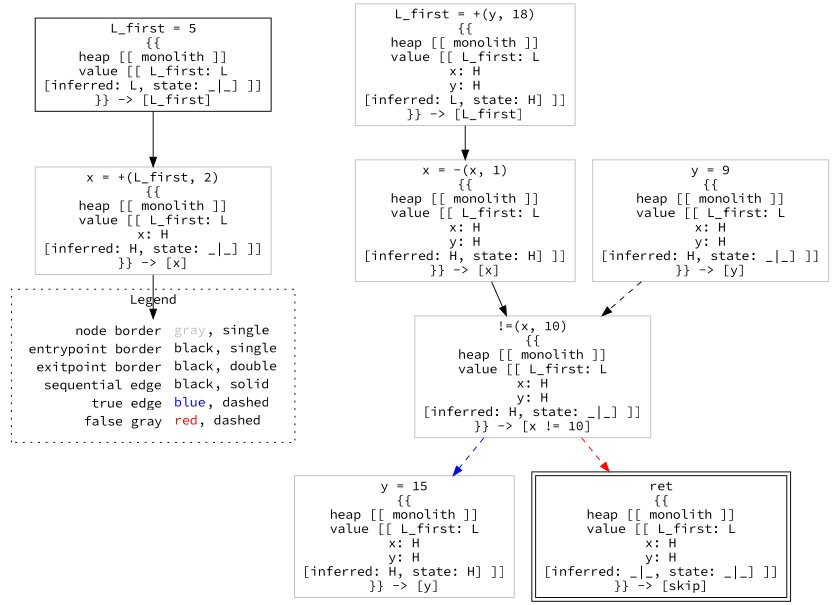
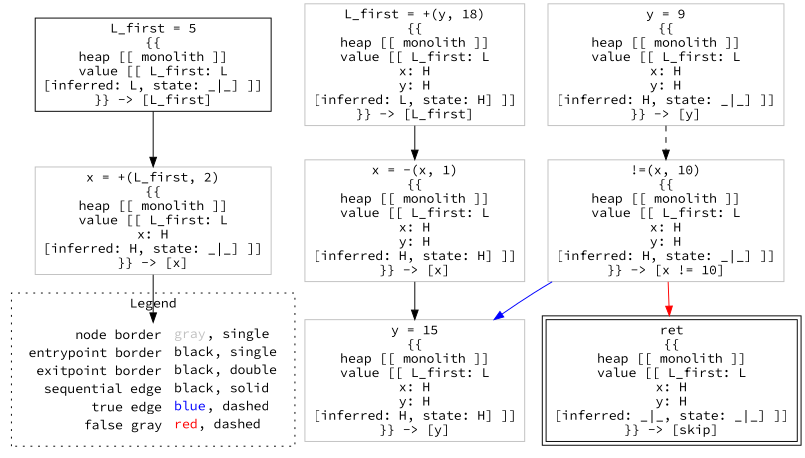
(497, 294) -> (415, 296)
(592, 451) -> (669, 294)
(472, 453) -> (527, 297)
